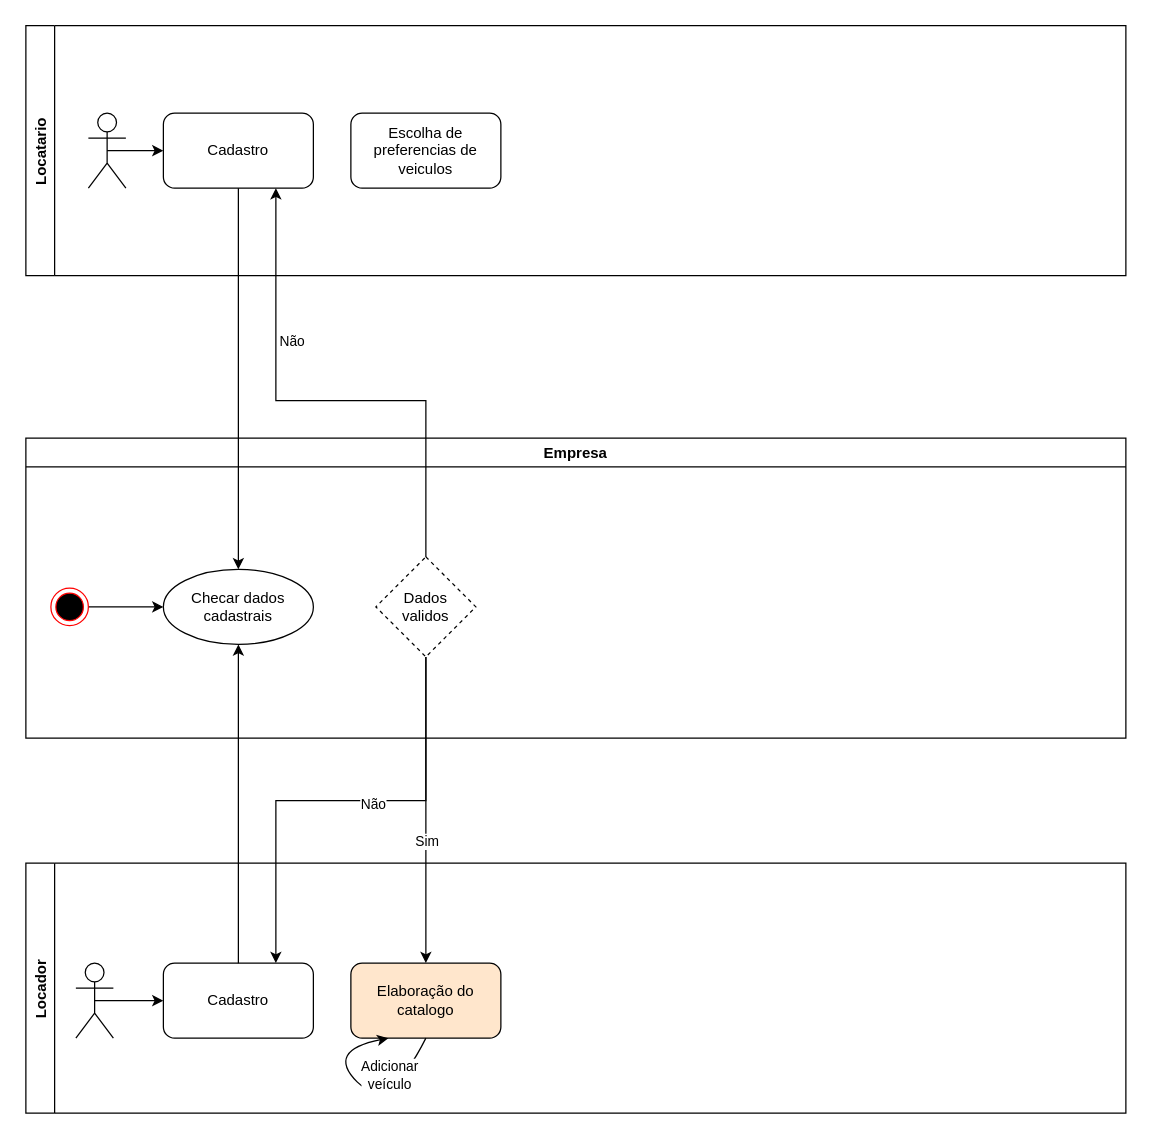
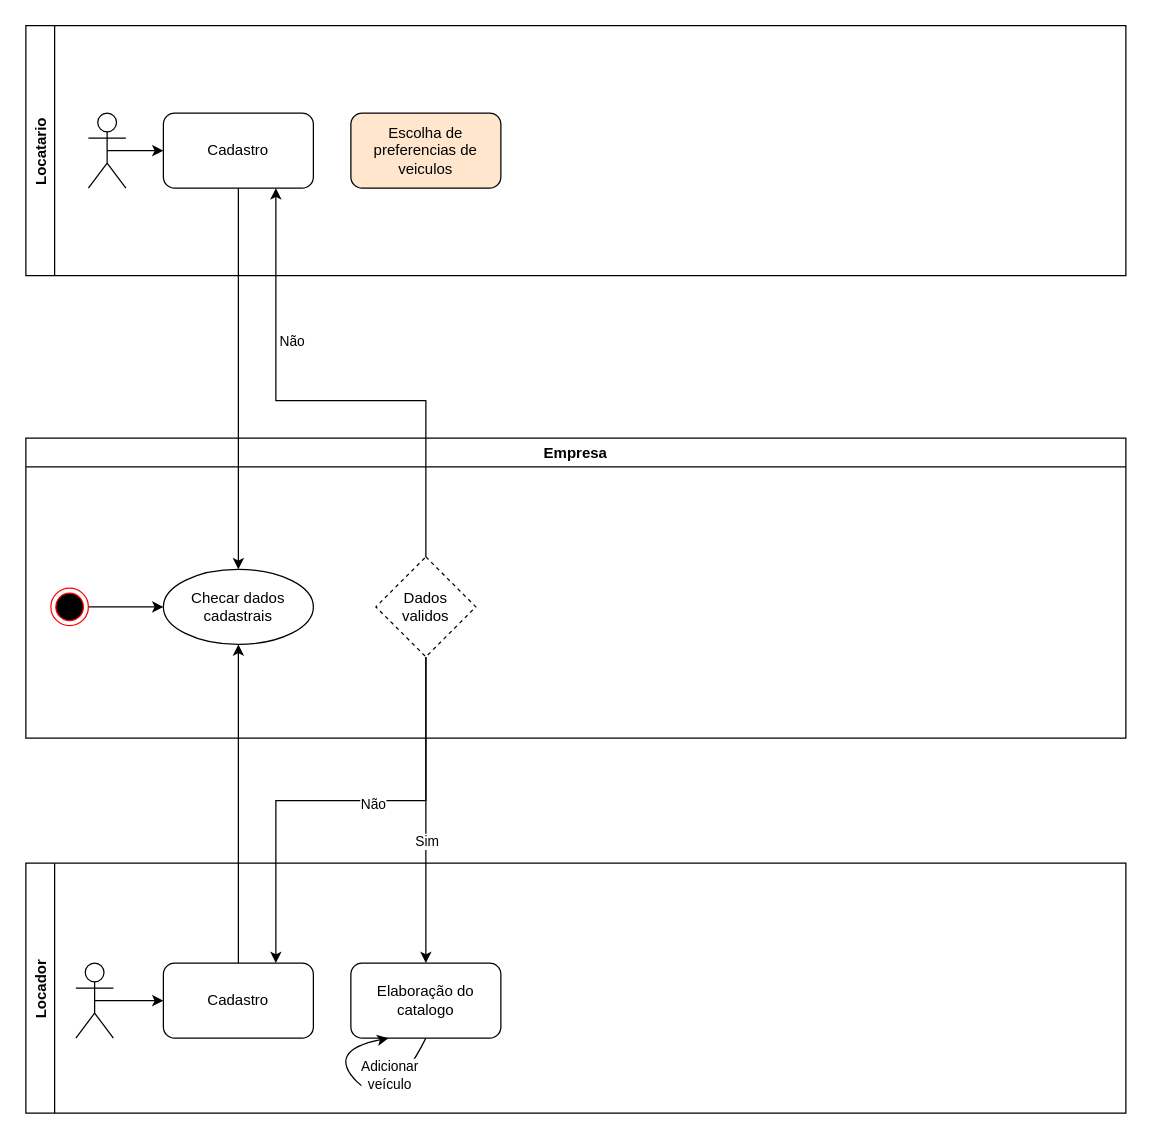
(426, 151) -> (426, 151)
(426, 1001) -> (426, 1001)
